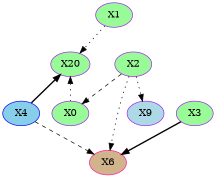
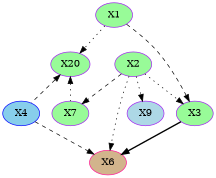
none -> (161, 56)
none -> (161, 87)
(43, 91) -> (43, 91)
(70, 113) -> (70, 113)
